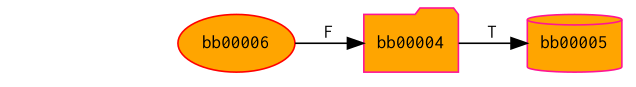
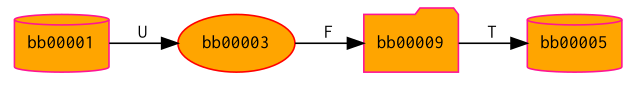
none -> (62, 43)
(236, 43) -> (236, 43)
(411, 43) -> (411, 43)
